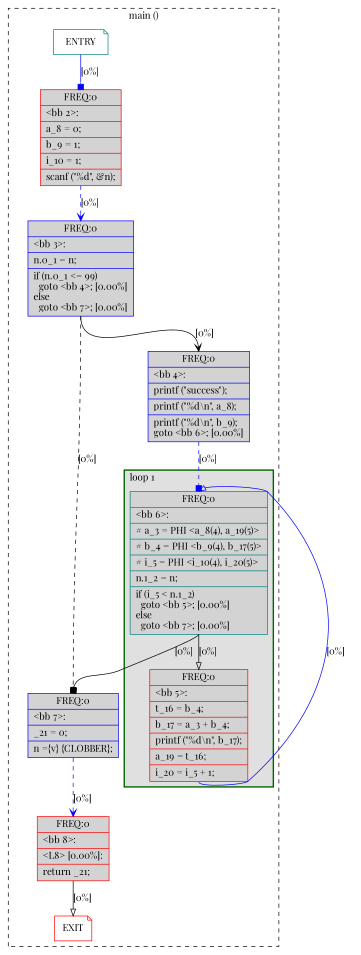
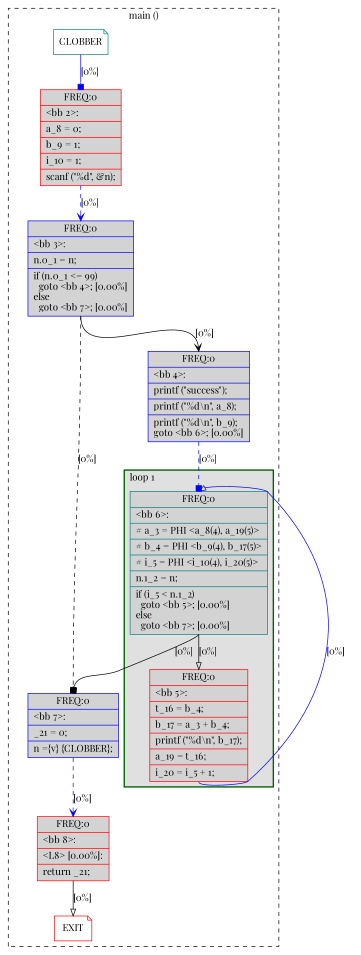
(81, 42) -> (81, 42)
